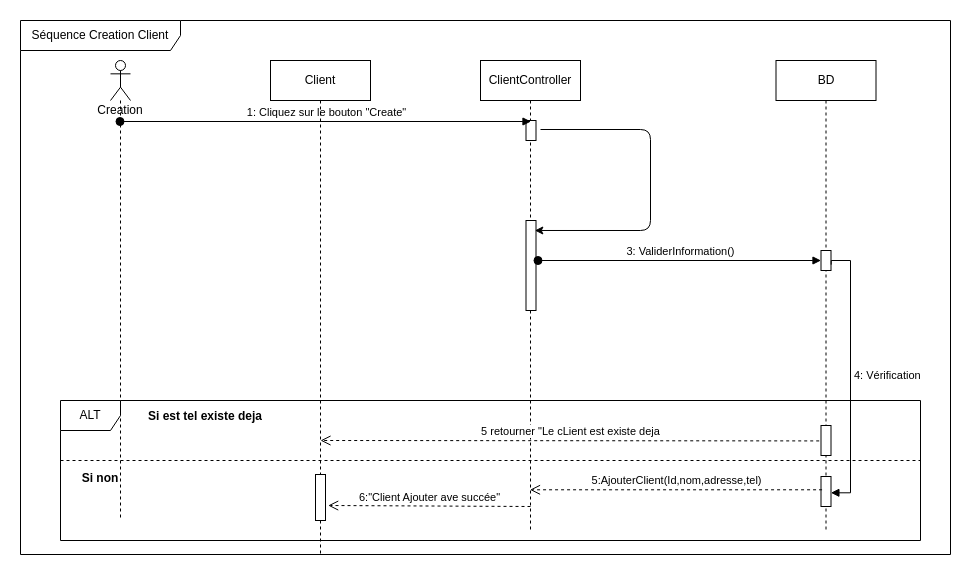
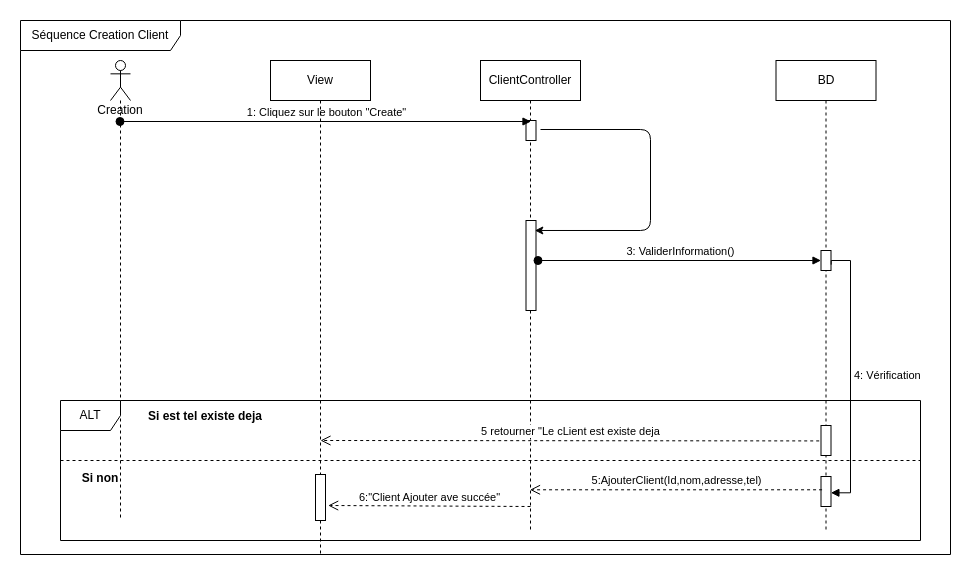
(321, 81) -> (321, 81)
